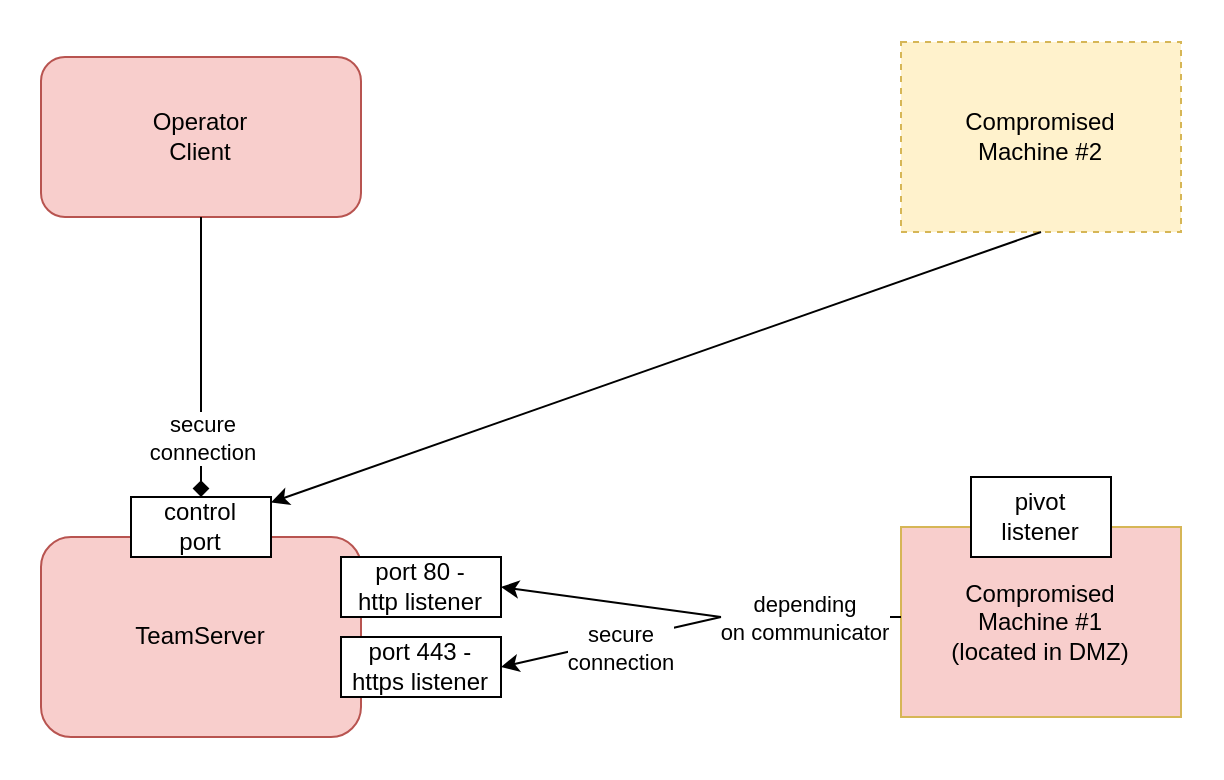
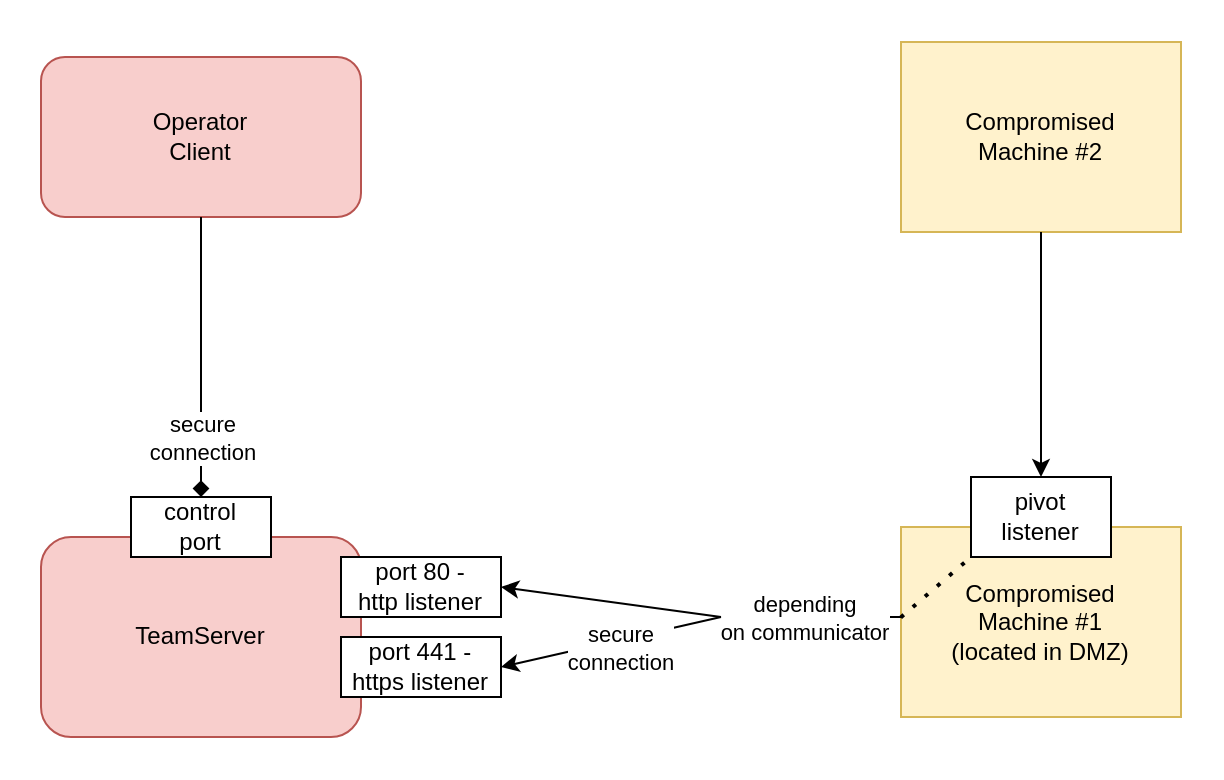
(1041, 137) -> (1041, 137)
(662, 365) -> (1041, 348)
none -> (950, 575)
(1041, 622) -> (1041, 622)
(421, 667) -> (421, 667)
